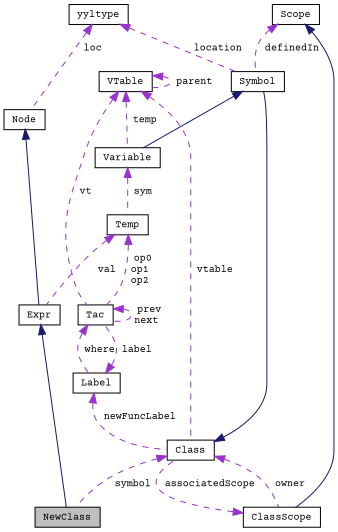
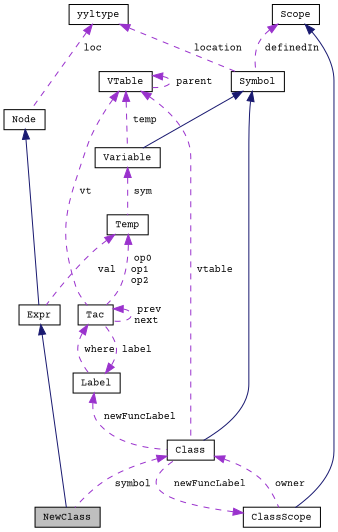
(267, 273) -> (249, 280)
(207, 484) -> (207, 484)
